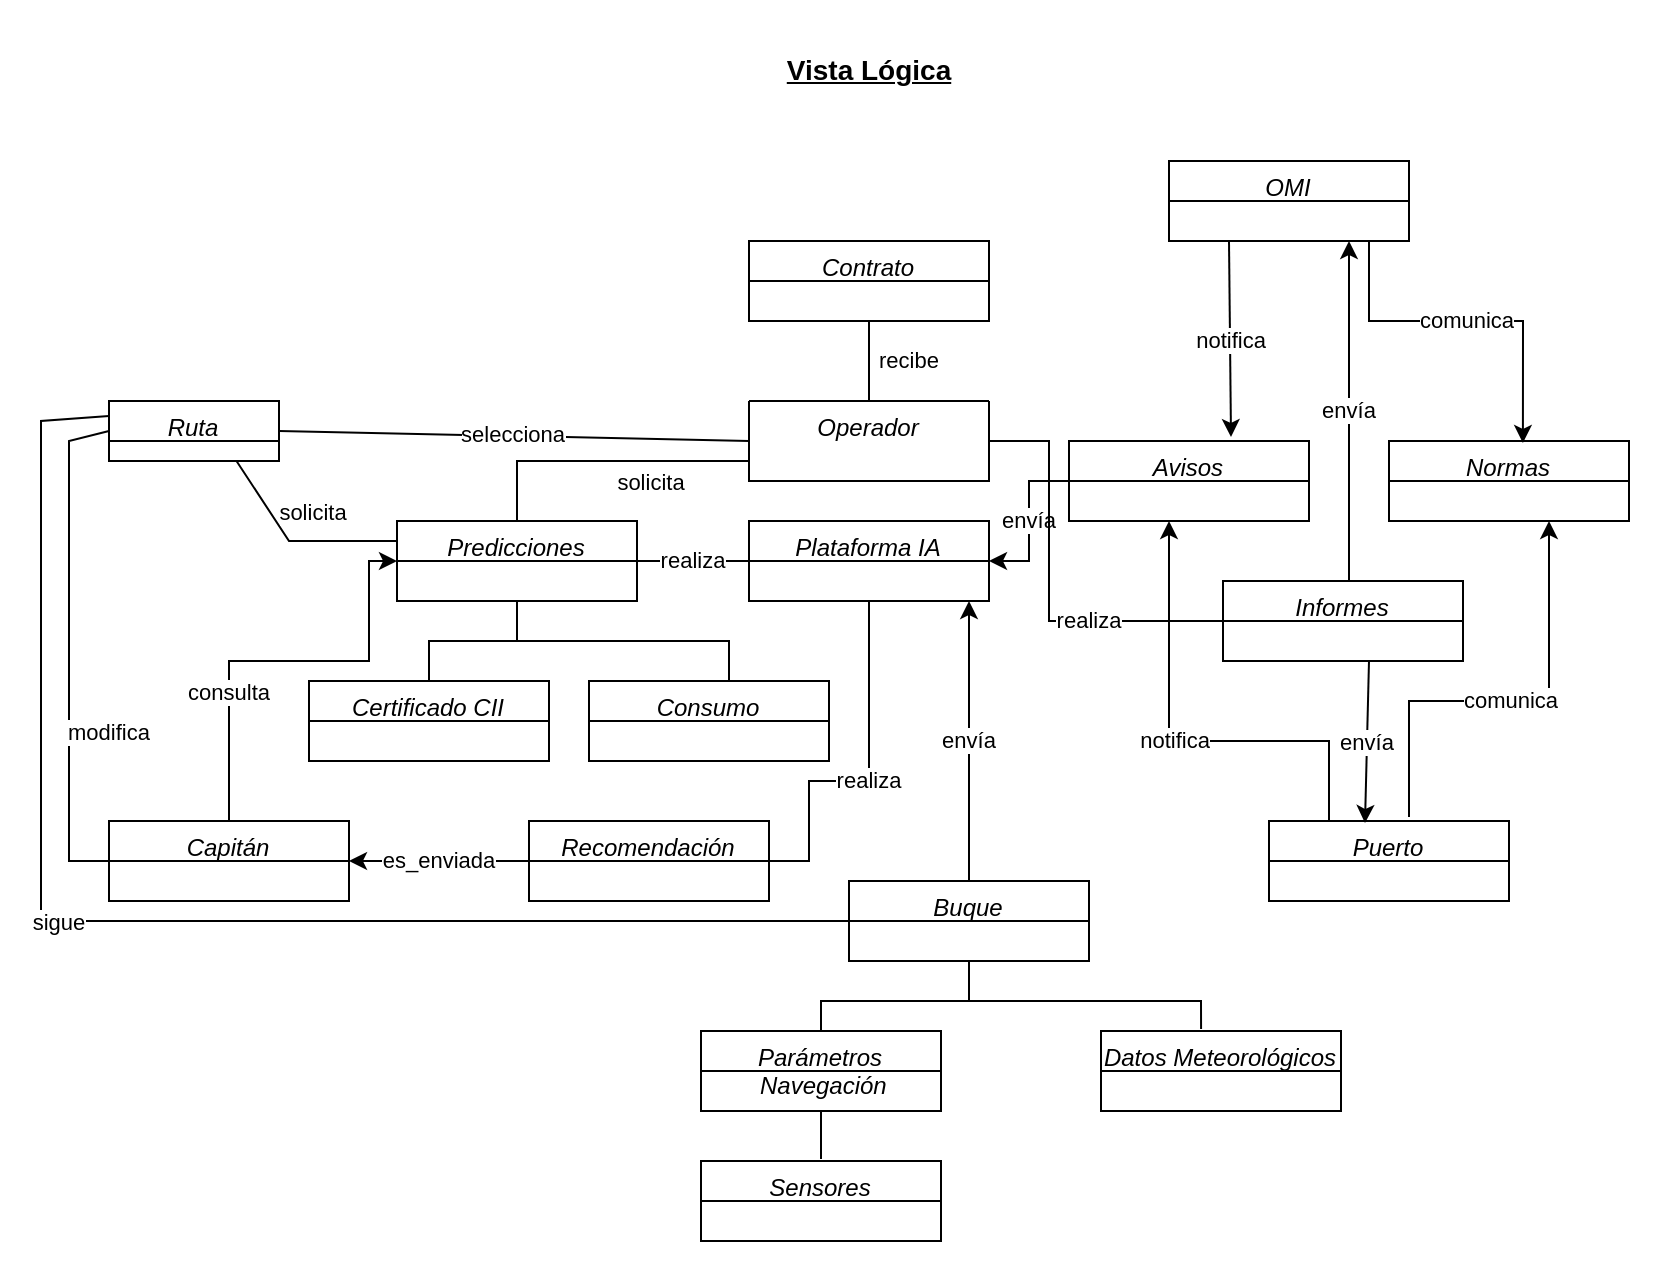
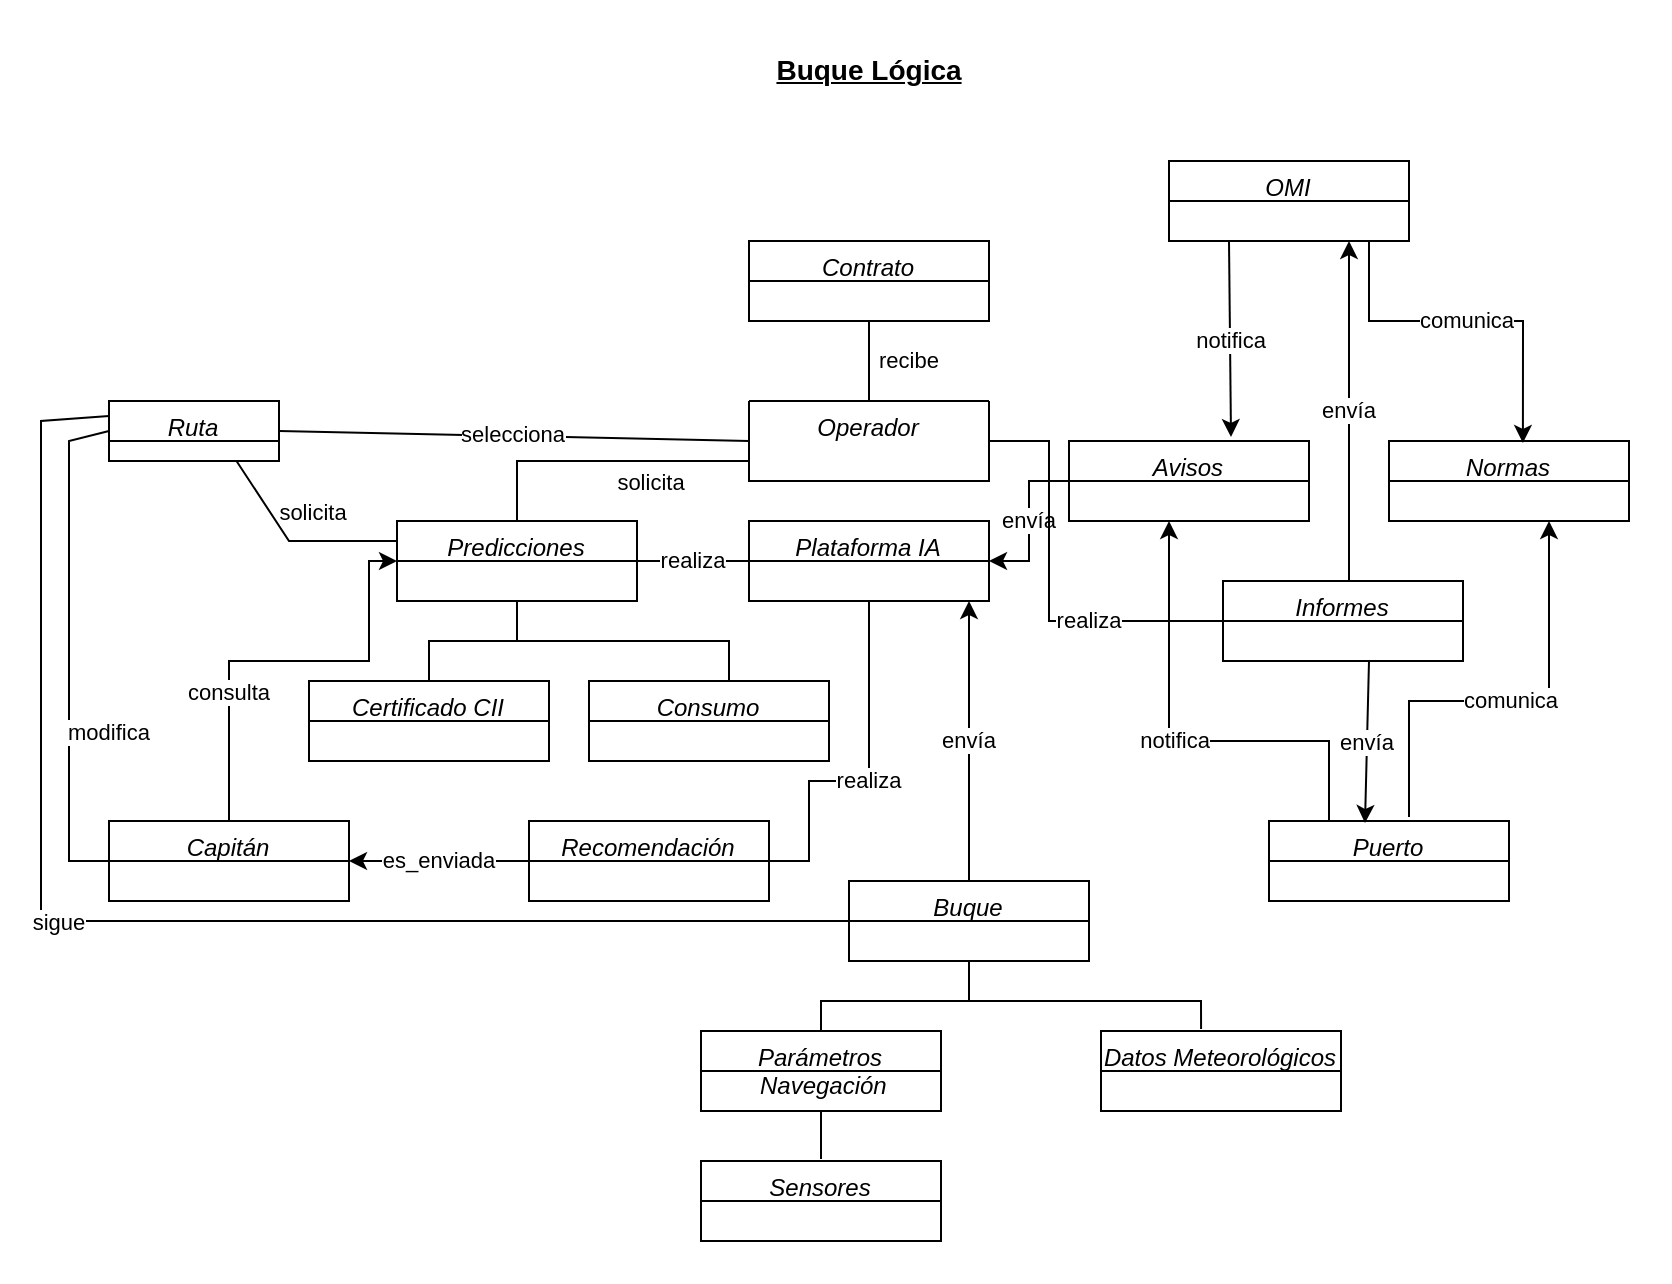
(870, 71) -> (870, 71)
